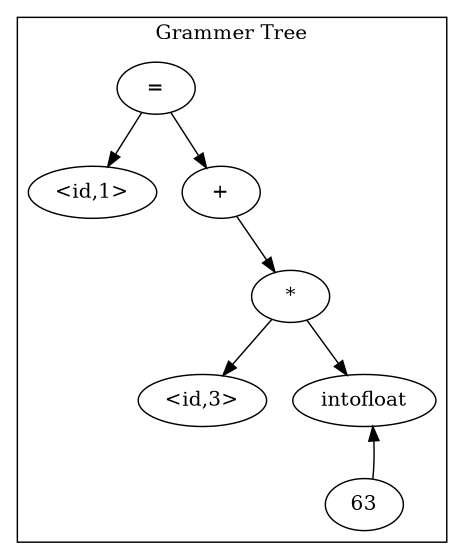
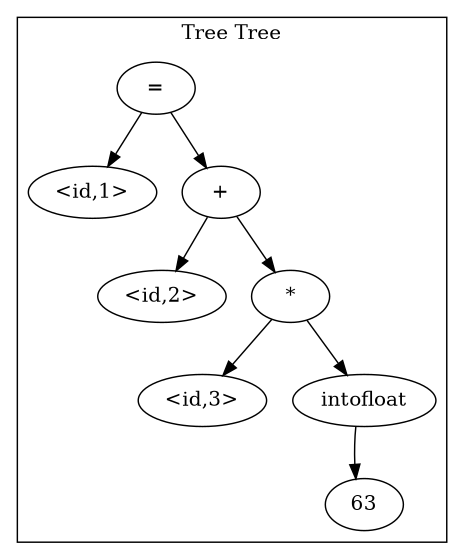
(232, 34) -> (232, 34)
none -> (162, 296)
(374, 460) -> (355, 445)
